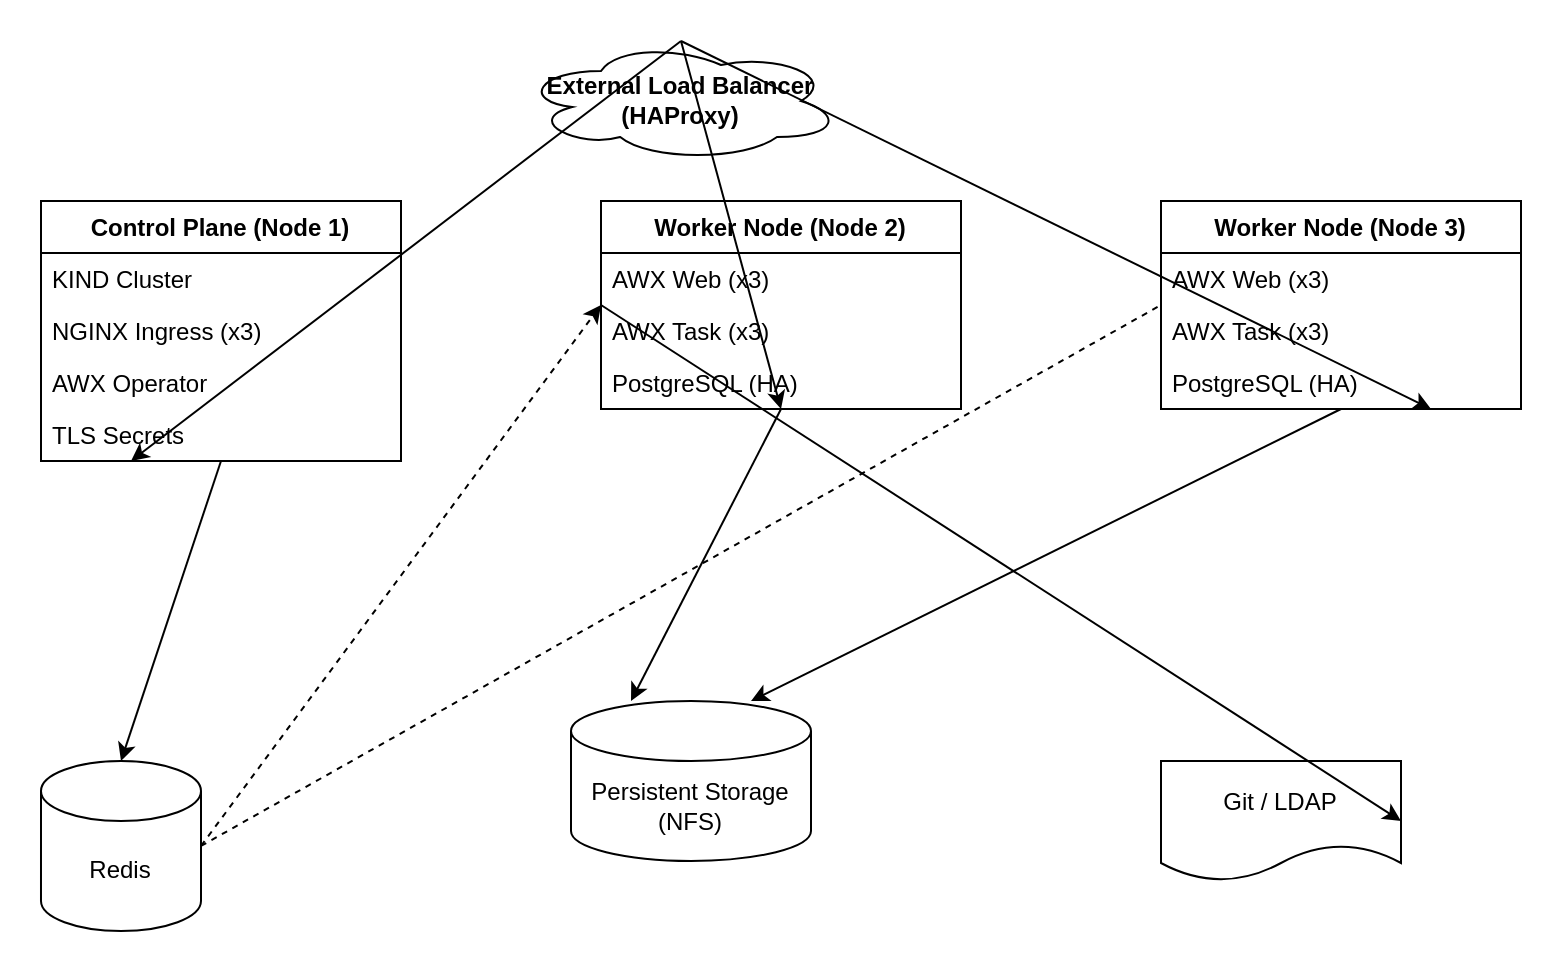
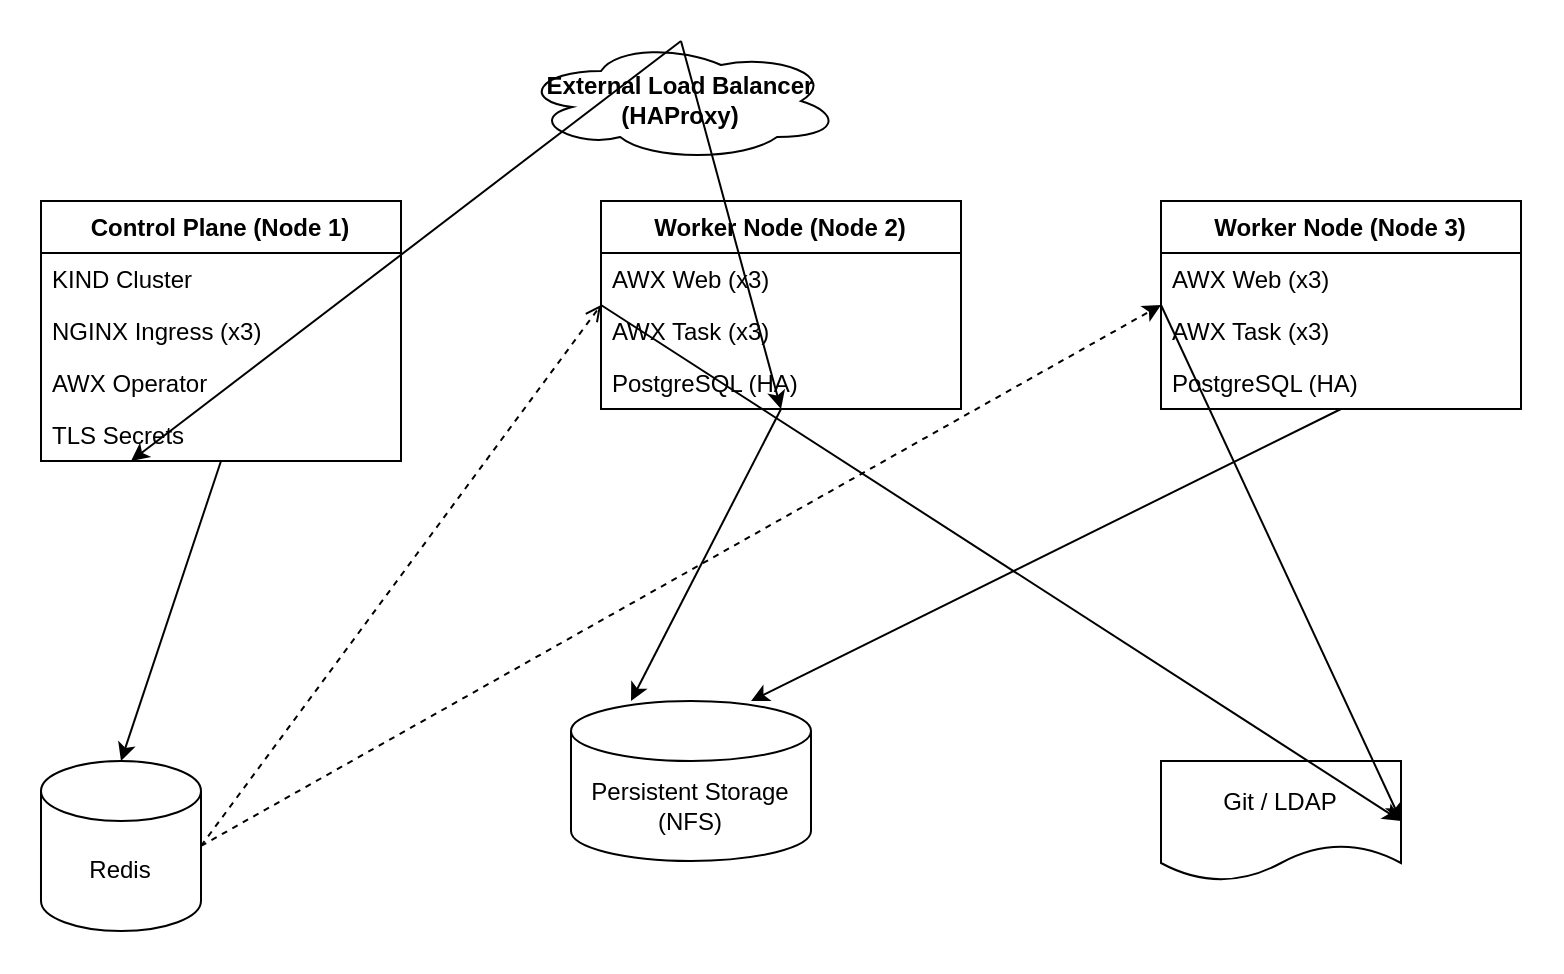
(989, 192) -> none
(1152, 310) -> (1148, 312)
(592, 317) -> (594, 314)
none -> (1303, 611)
